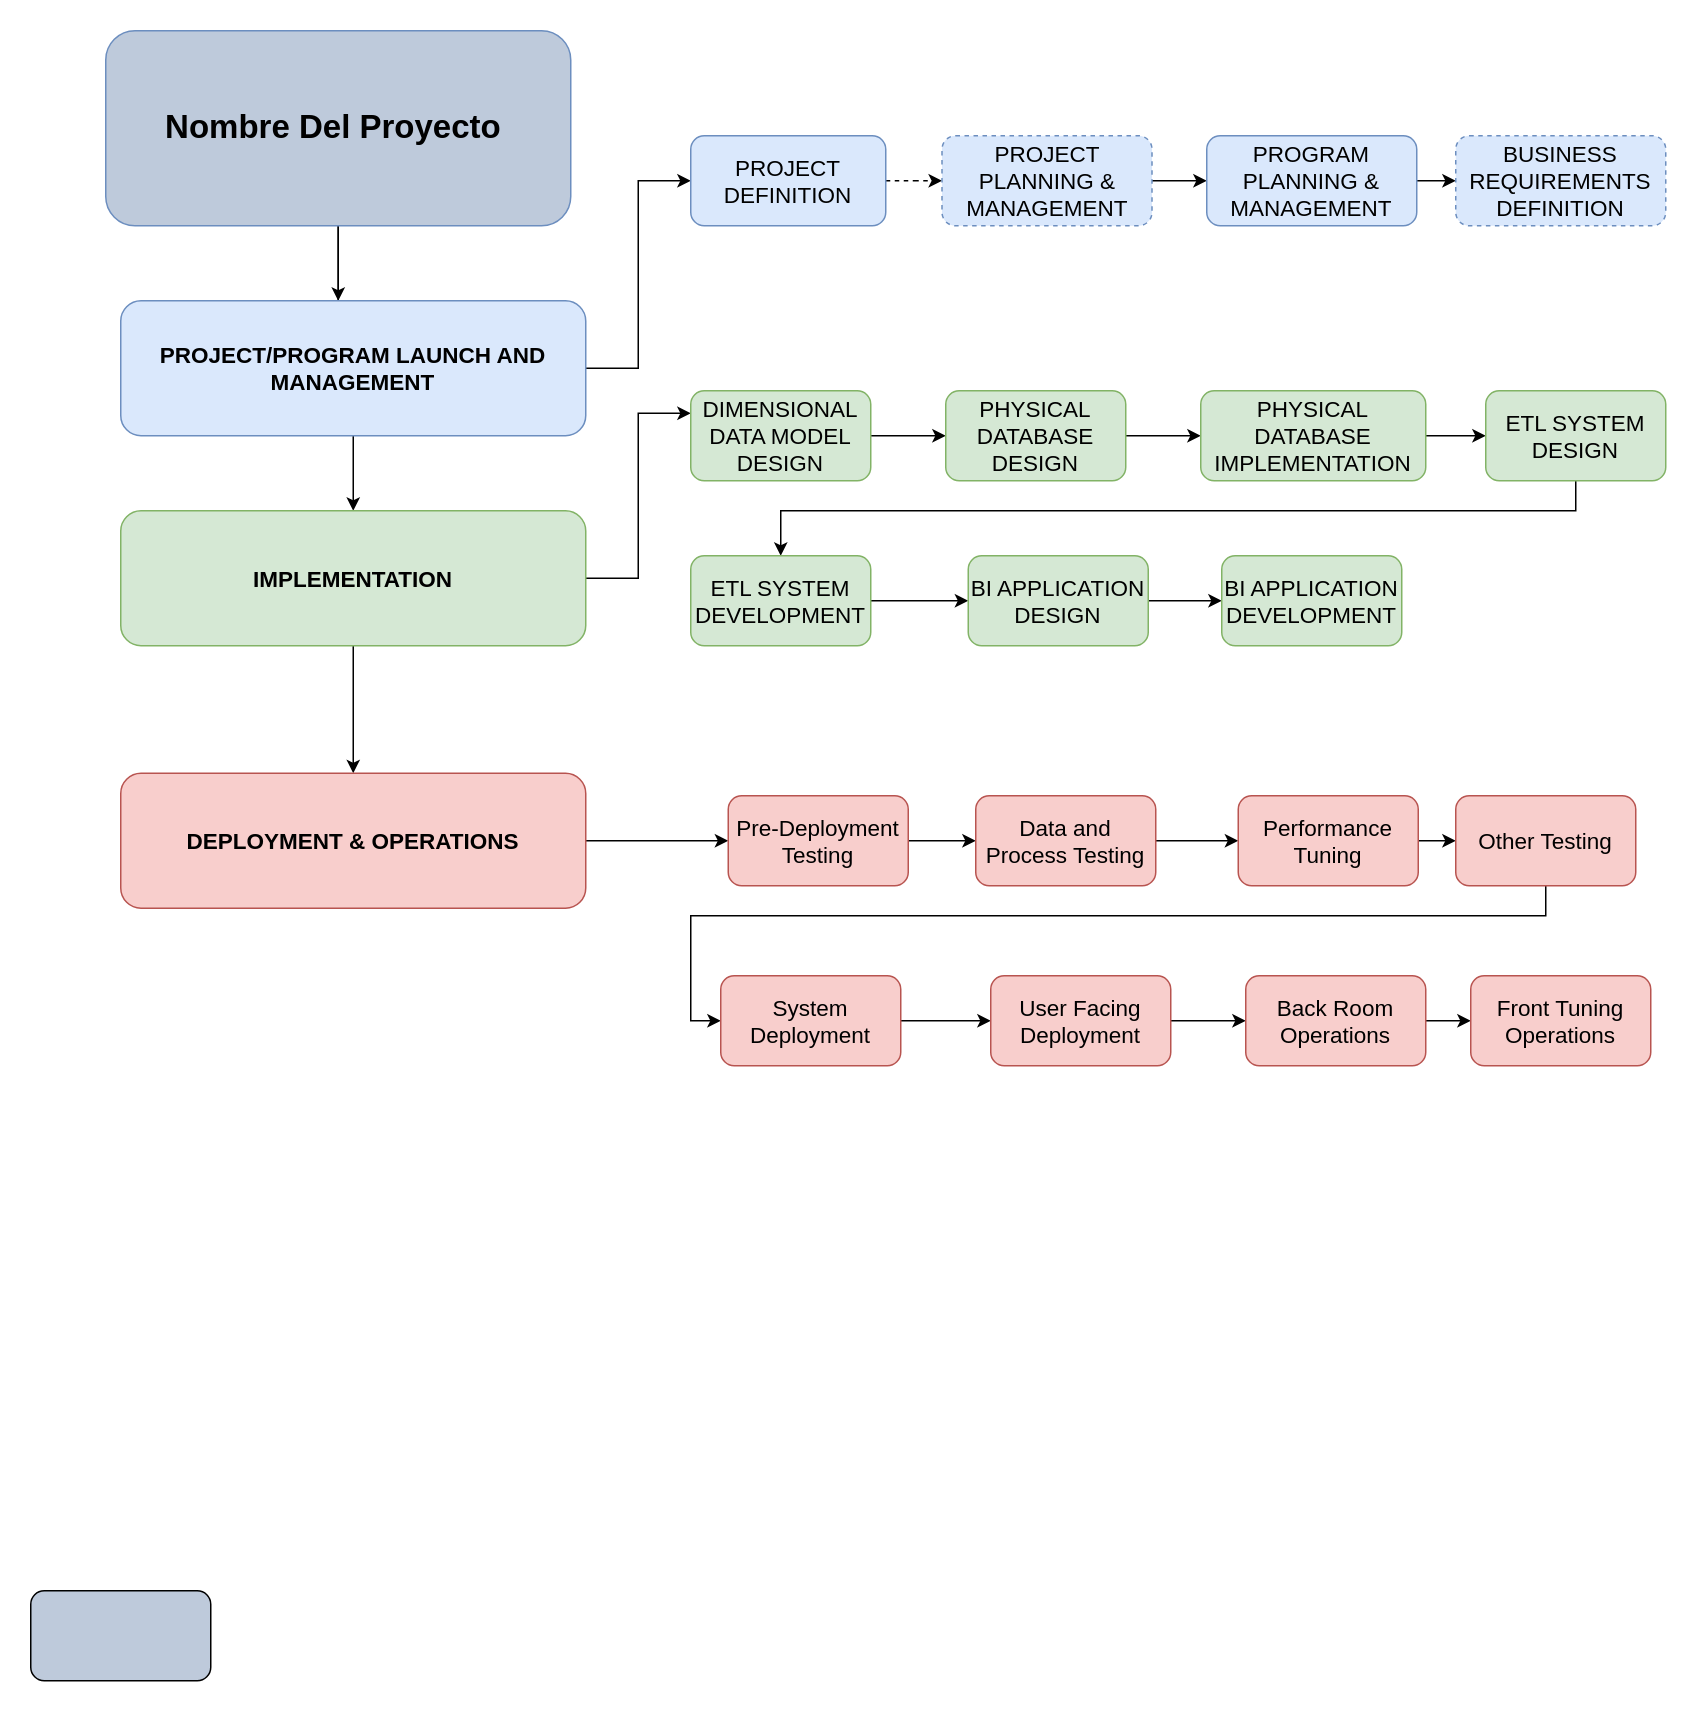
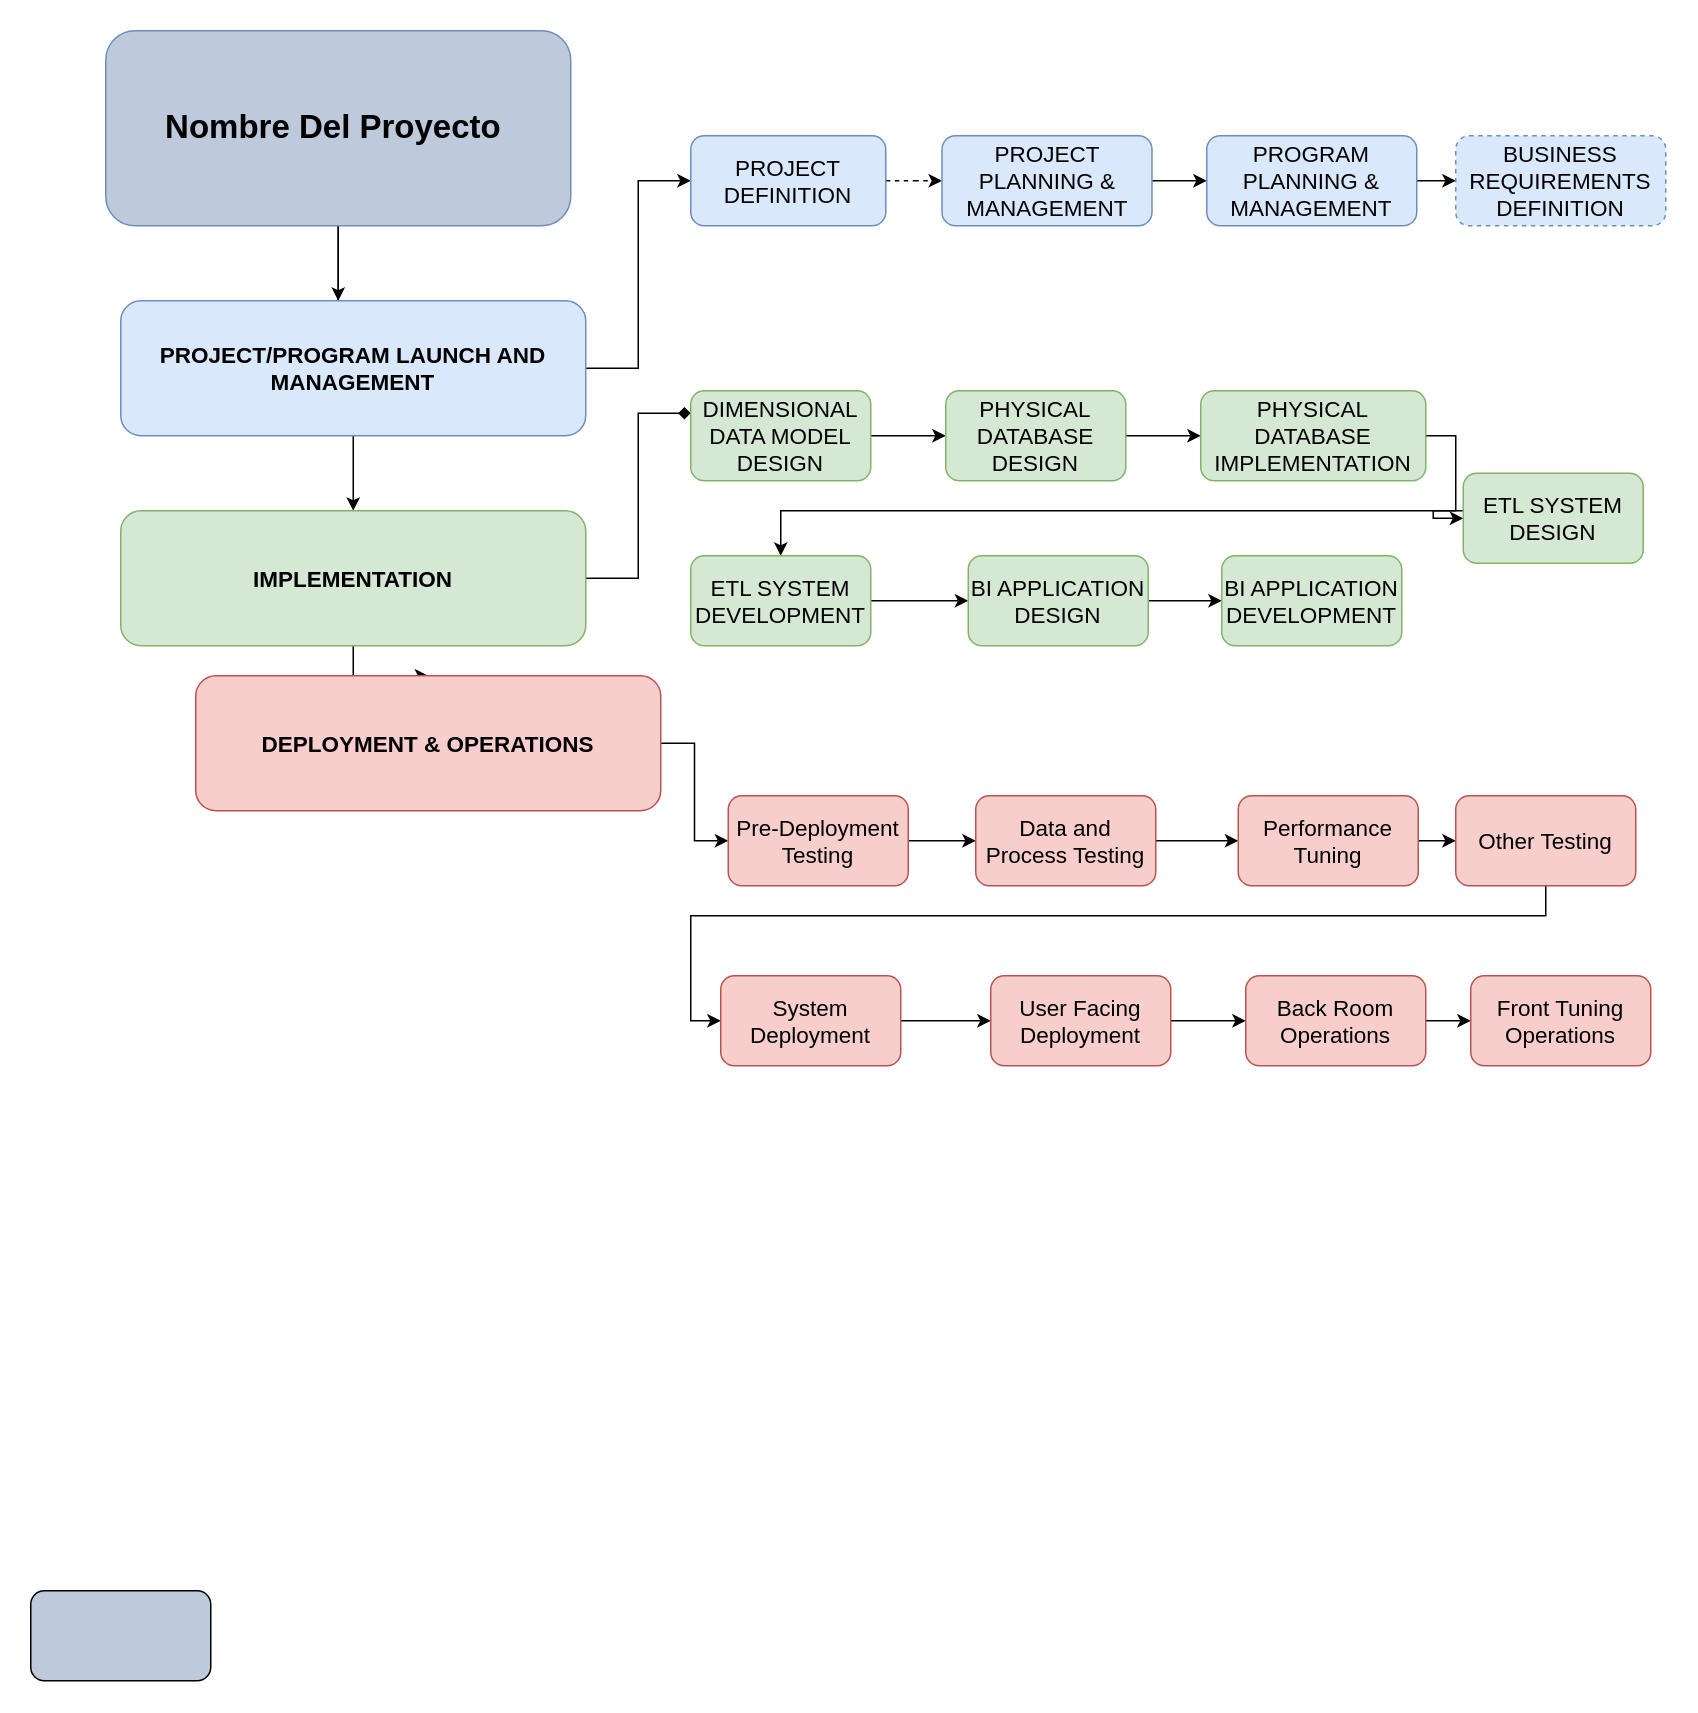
(1047, 181) -> (1047, 181)
(679, 413) -> (678, 413)
(1576, 436) -> (1553, 518)
(353, 841) -> (428, 743)
